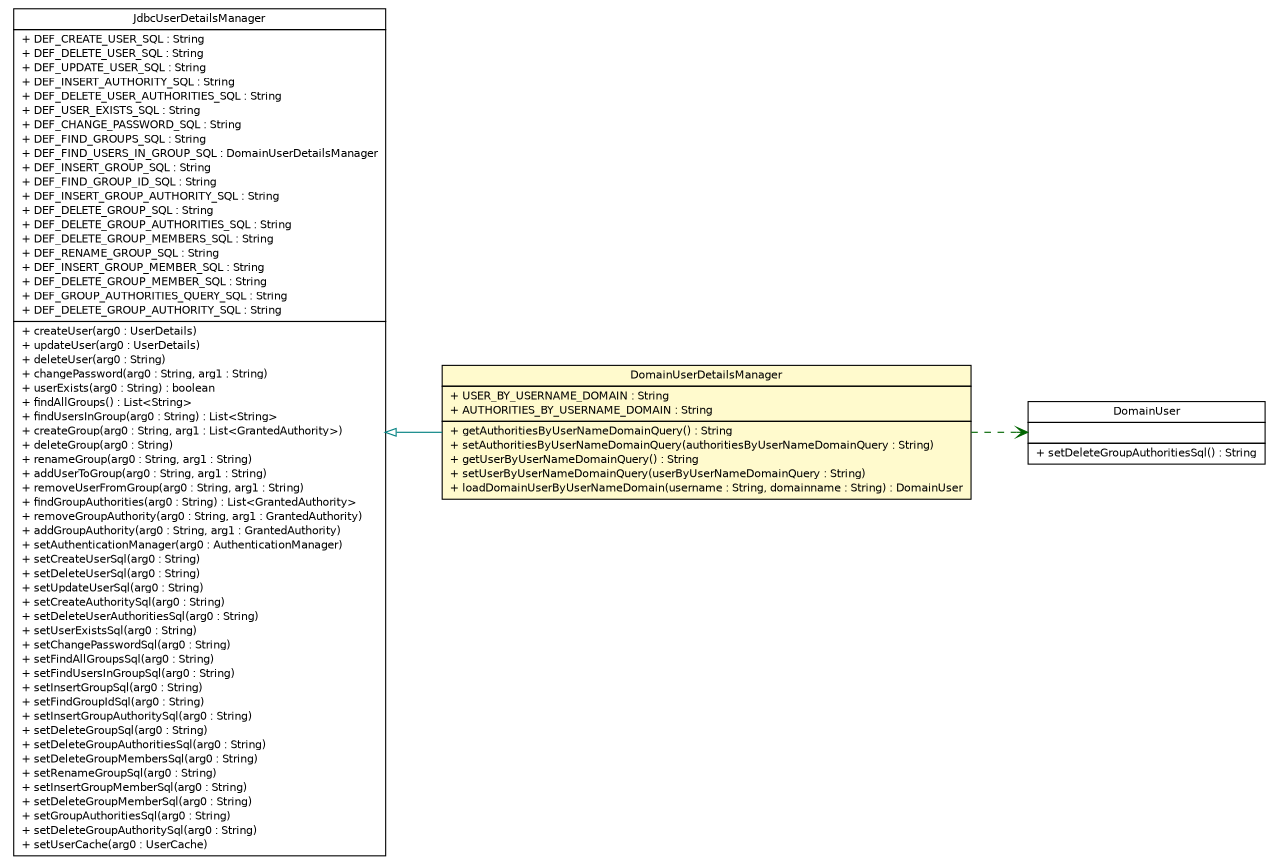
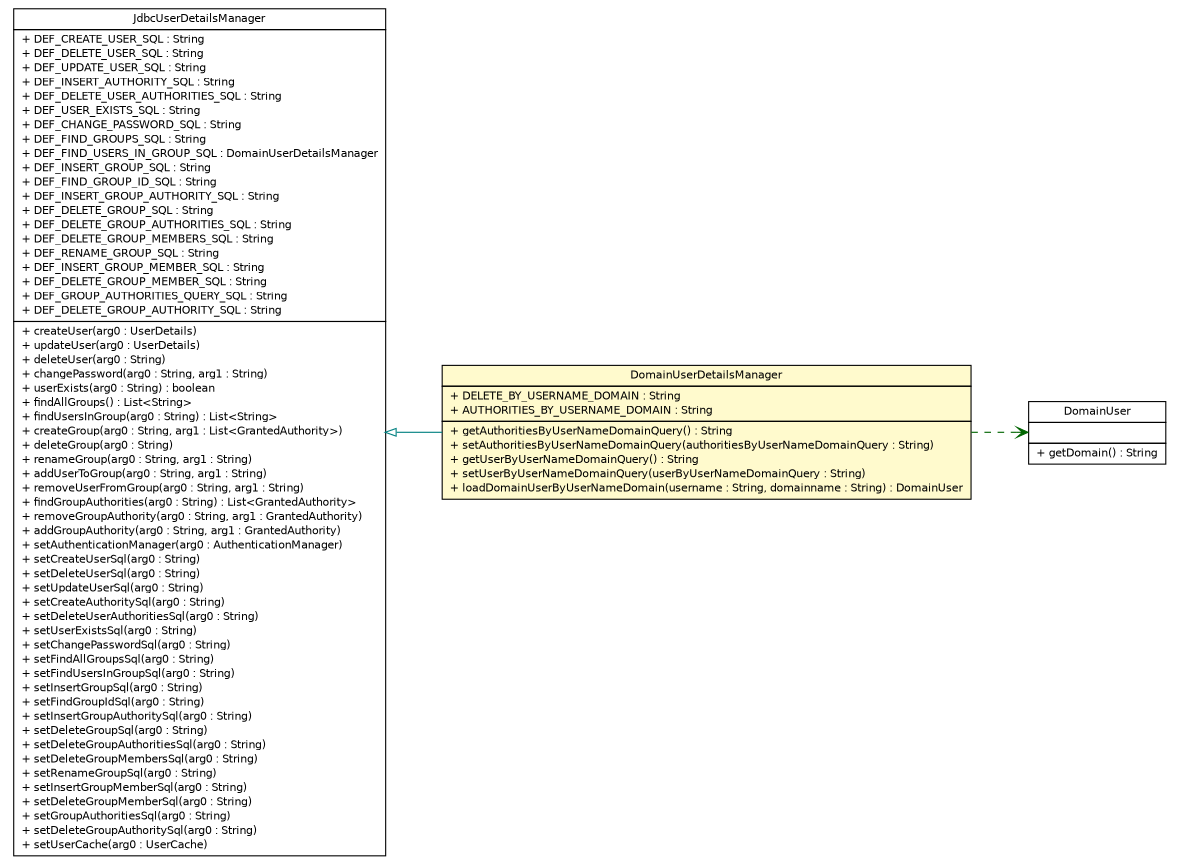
(560, 396) -> (566, 396)
(1147, 453) -> (1097, 453)
